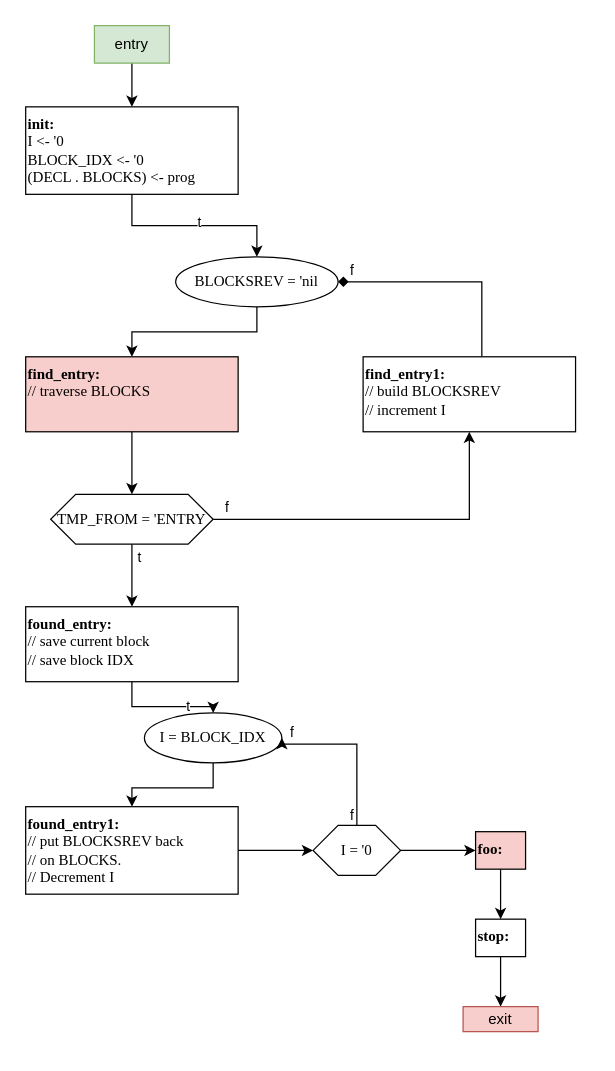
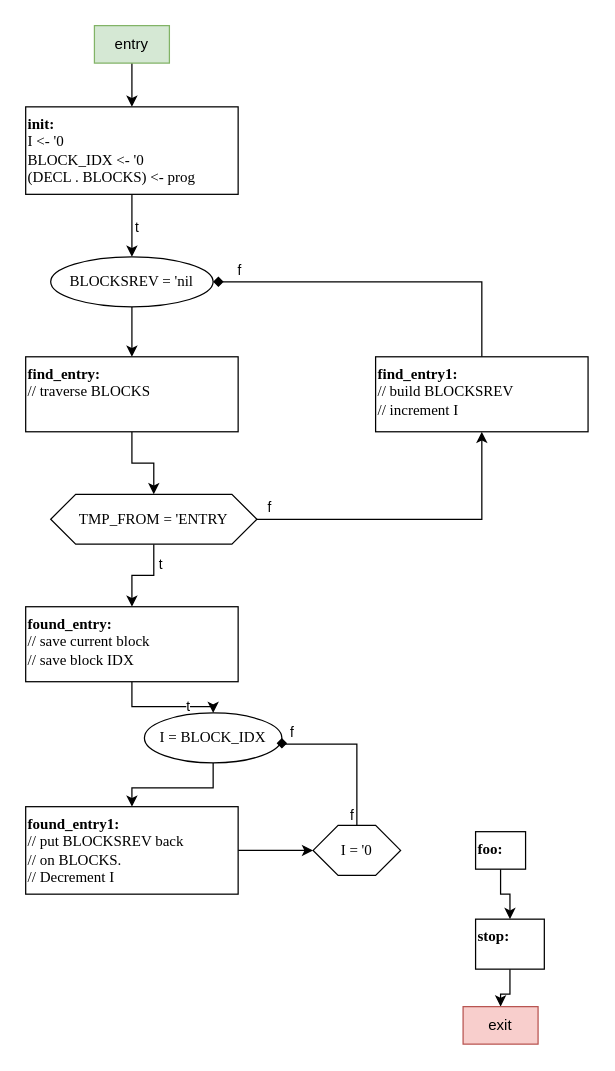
(257, 282) -> (132, 282)
(132, 394) -> (132, 394)
(469, 394) -> (482, 394)
(132, 519) -> (154, 519)
(284, 744) -> (283, 744)
(434, 851) -> none
(501, 851) -> (501, 851)
(501, 938) -> (510, 944)
(501, 1019) -> (501, 1026)
